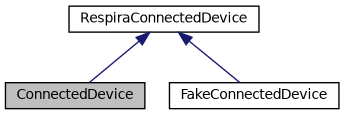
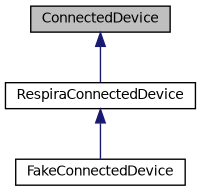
(114, 62) -> (100, 65)
